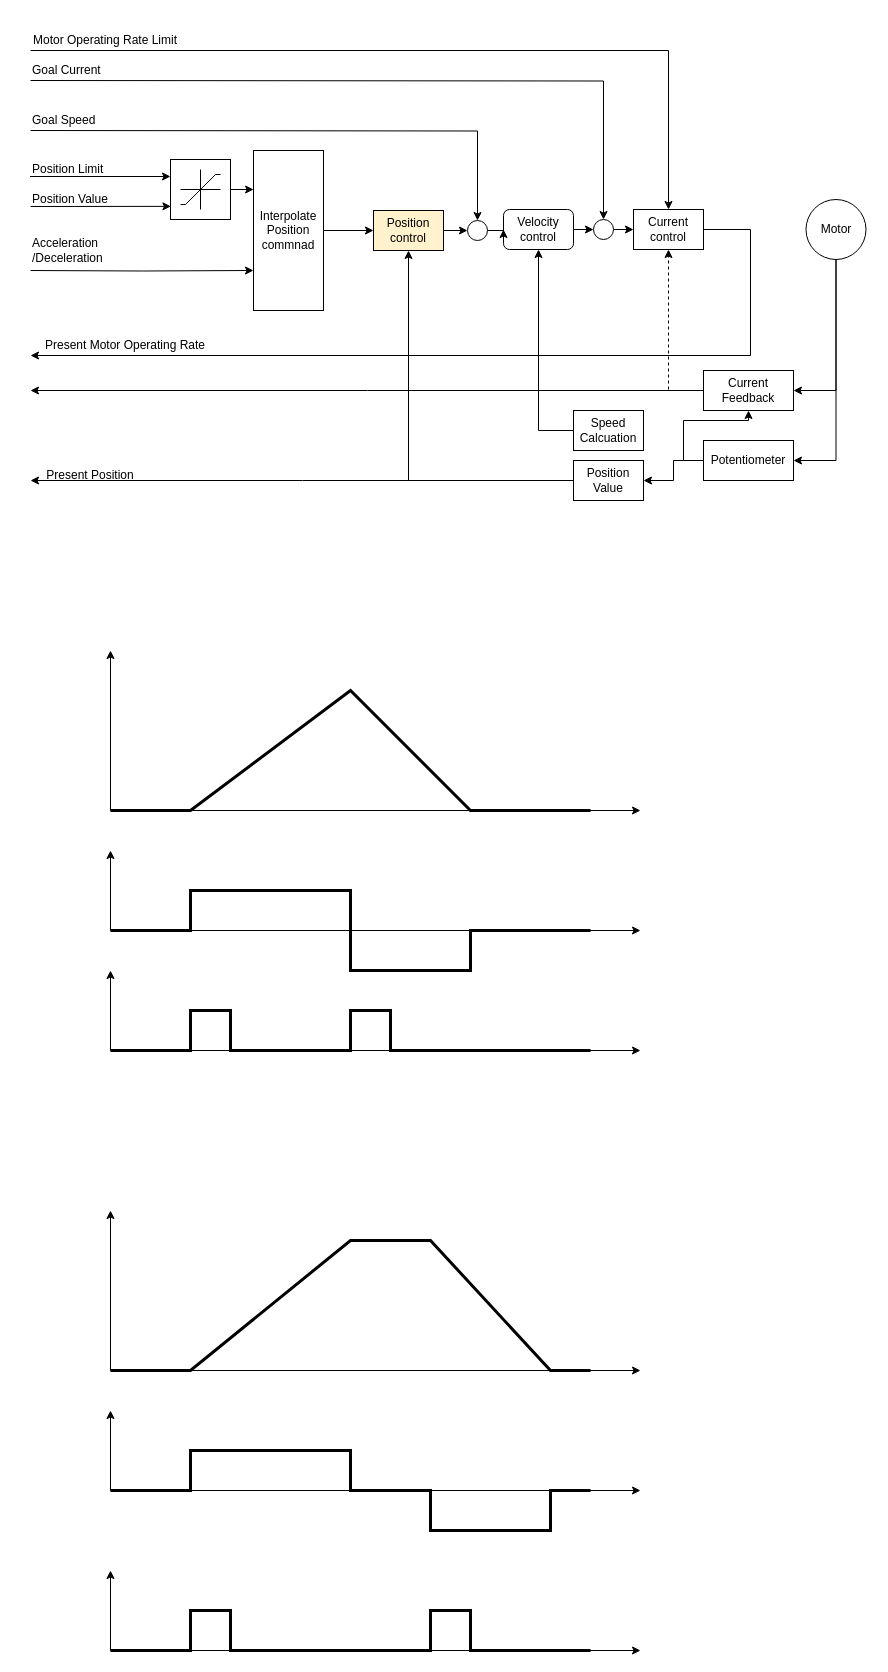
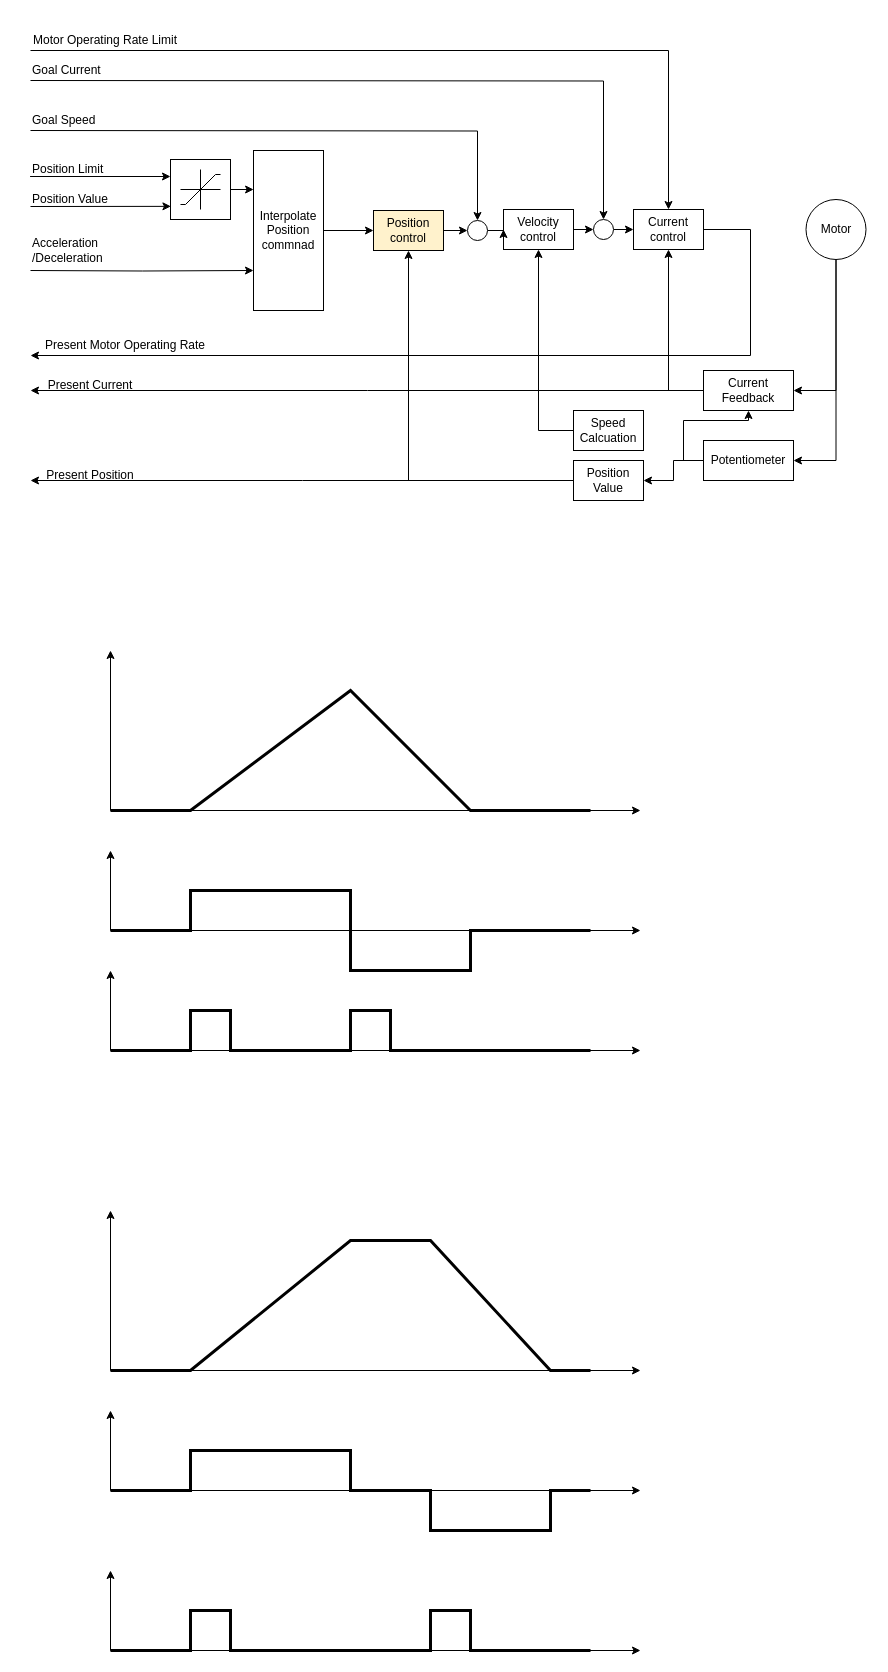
(539, 230) -> (539, 230)
(669, 322) -> (669, 322)
none -> (91, 386)
